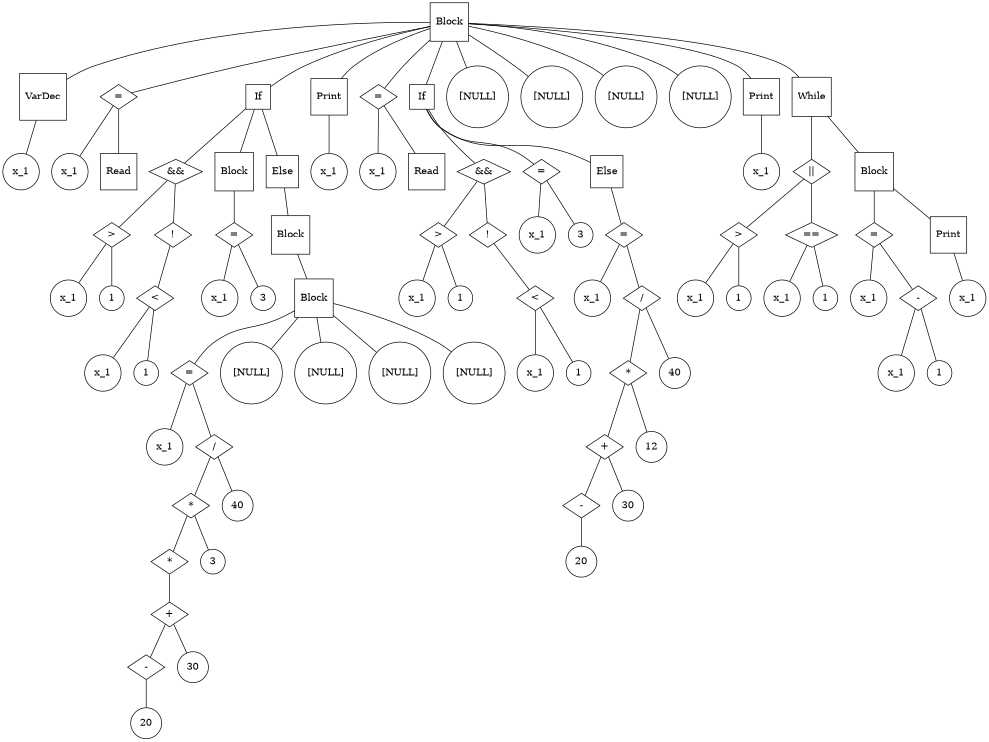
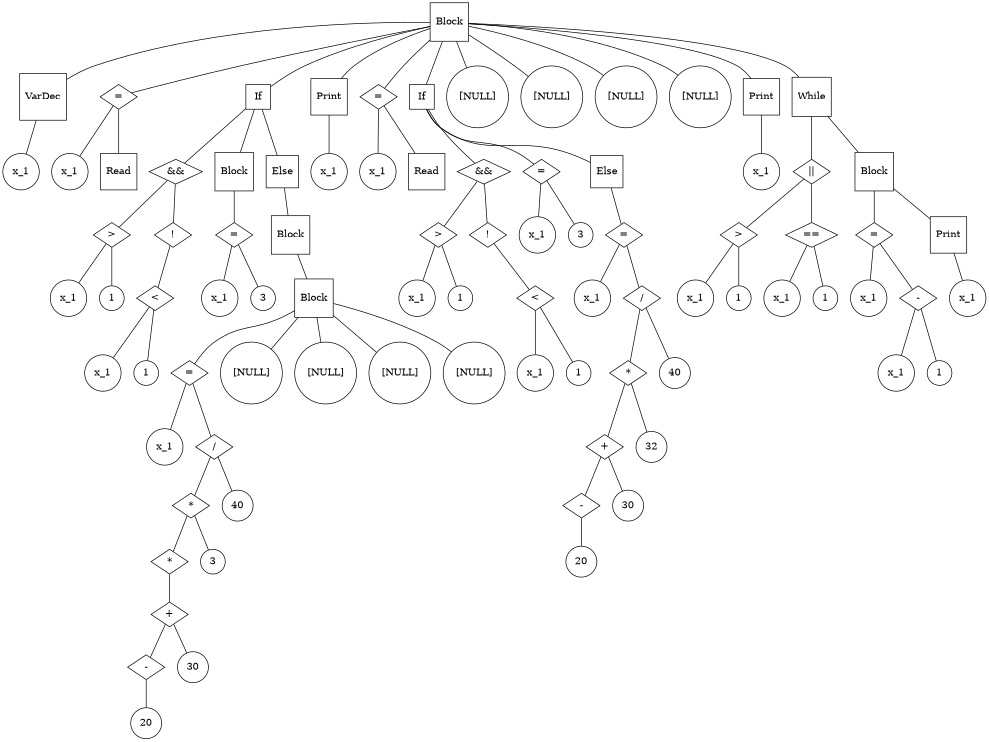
(652, 447) -> (652, 447)
